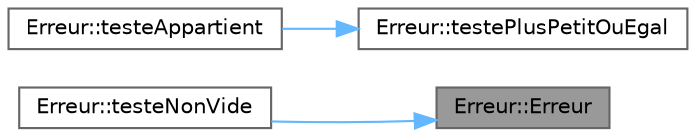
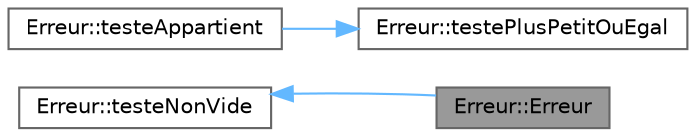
(343, 122) -> (365, 94)
